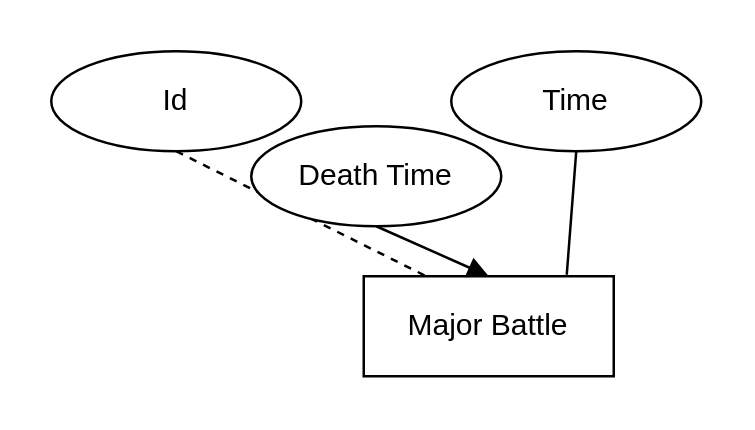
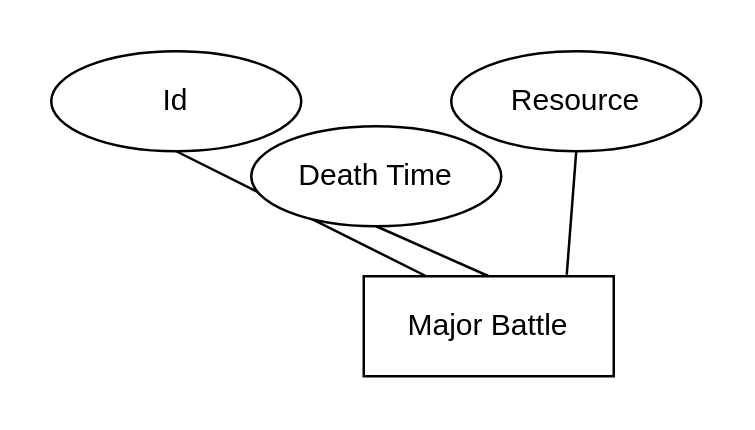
(576, 101) -> (576, 101)
(365, 246) -> (365, 246)
(468, 267) -> (476, 271)
